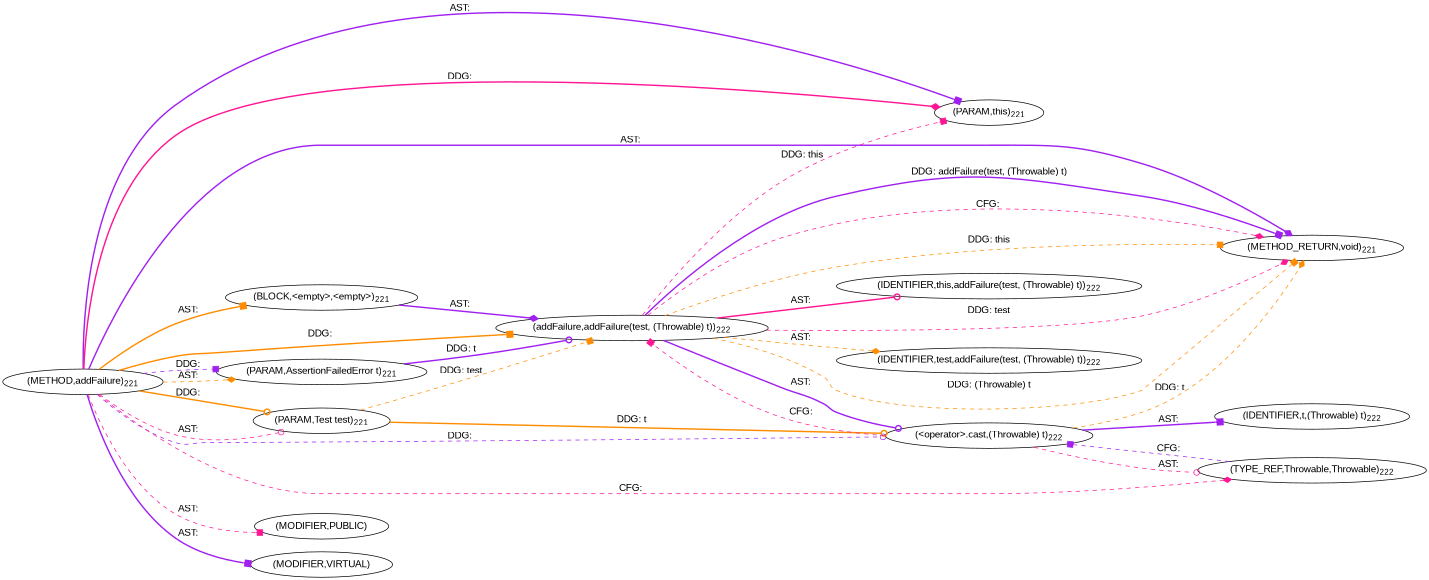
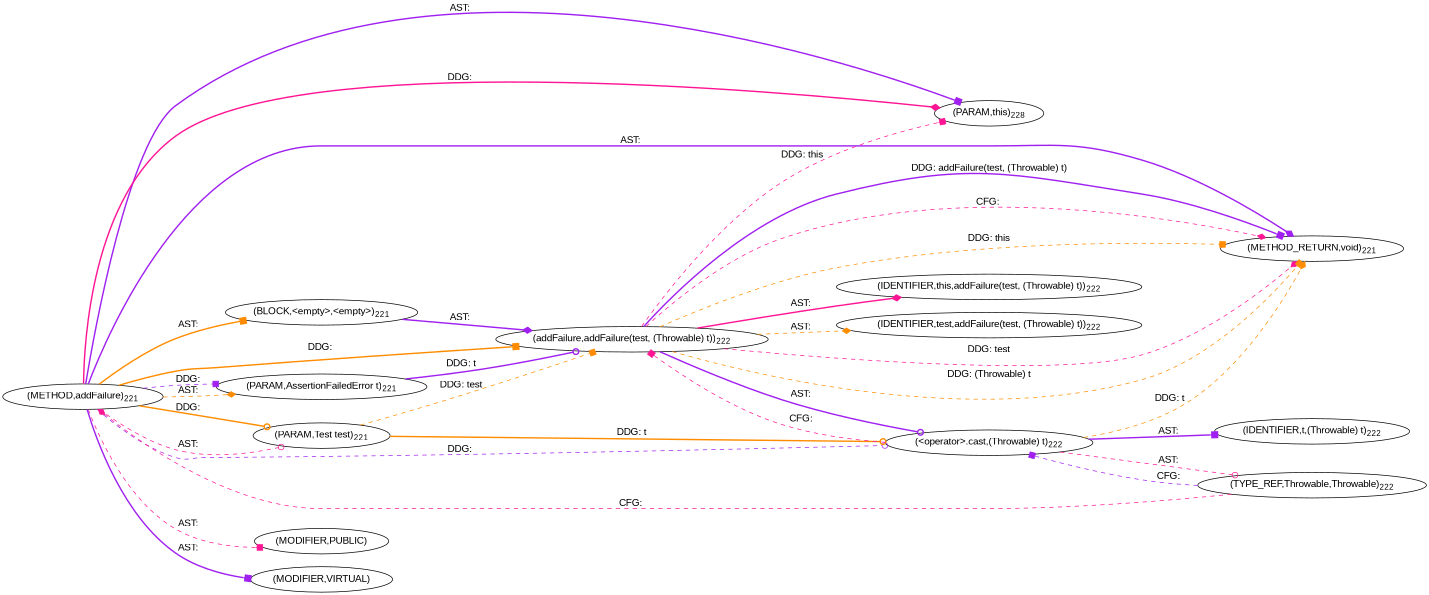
(1018, 112) -> (1018, 112)
(806, 308) -> (795, 312)
(648, 494) -> (657, 509)
